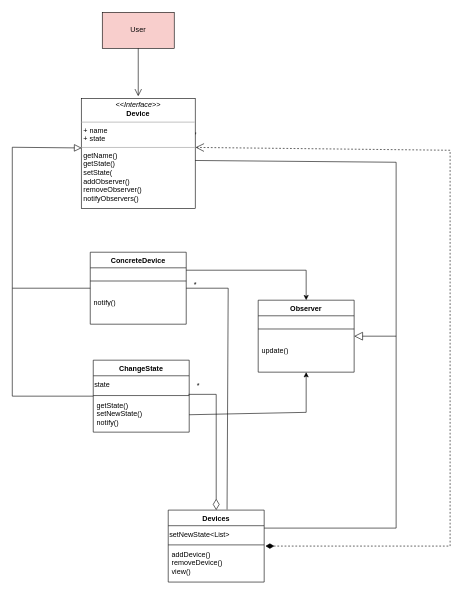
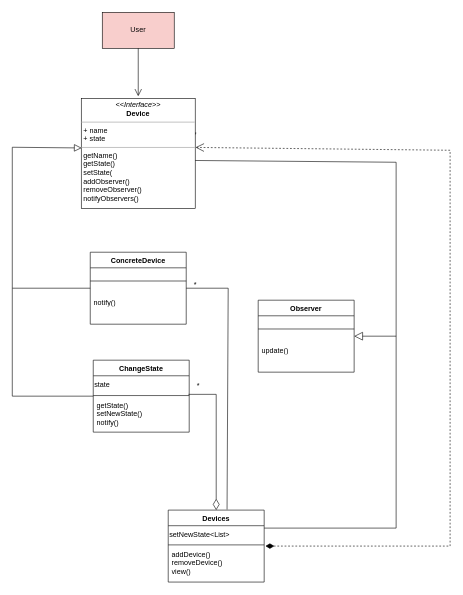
(305, 270) -> none
(249, 414) -> none
